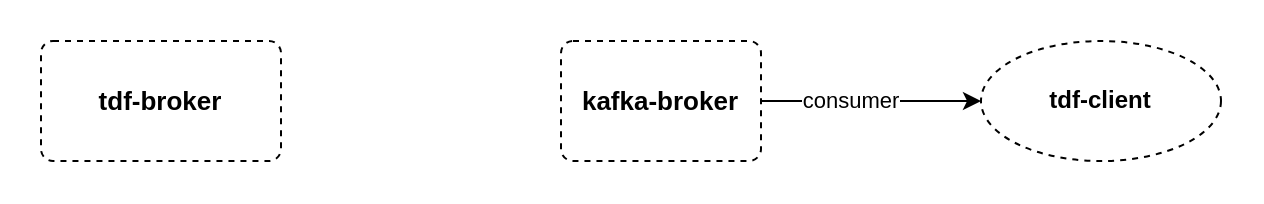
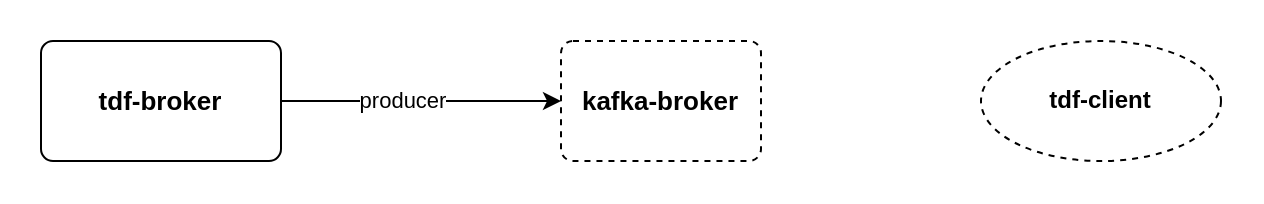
(161, 101) -> (161, 101)
none -> (414, 101)
(865, 101) -> none
